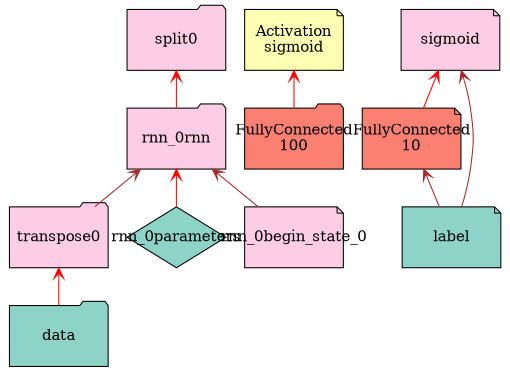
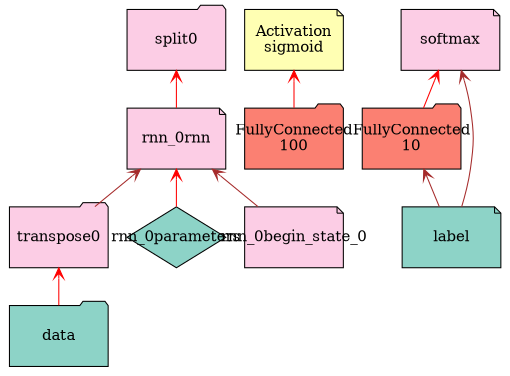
(450, 40) -> (450, 40)
(176, 139) -> (176, 139)
(412, 139) -> (412, 139)
